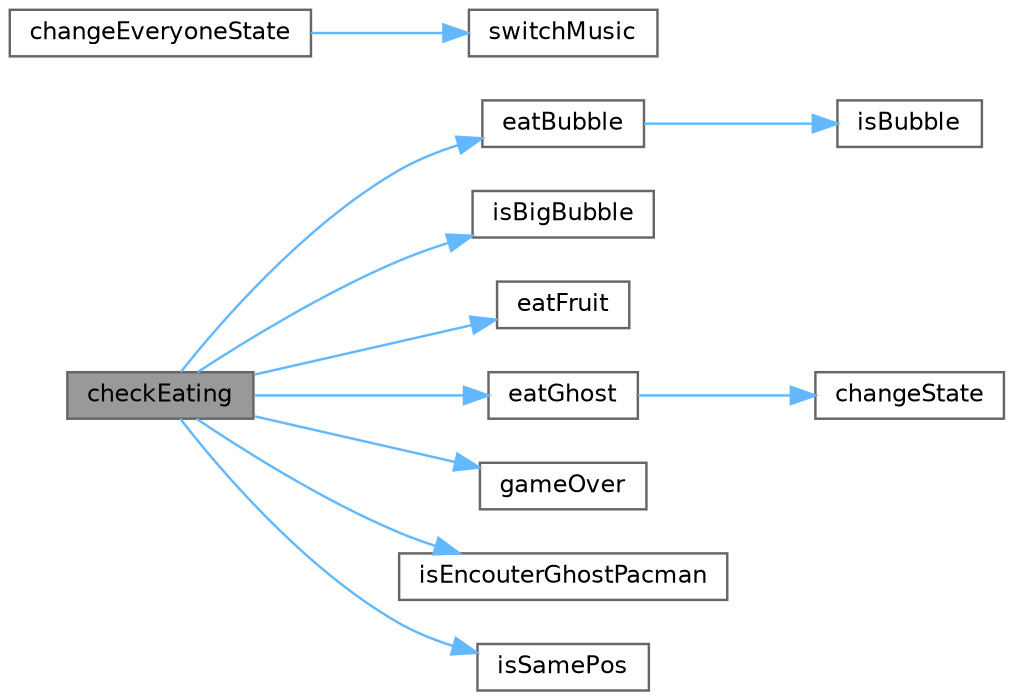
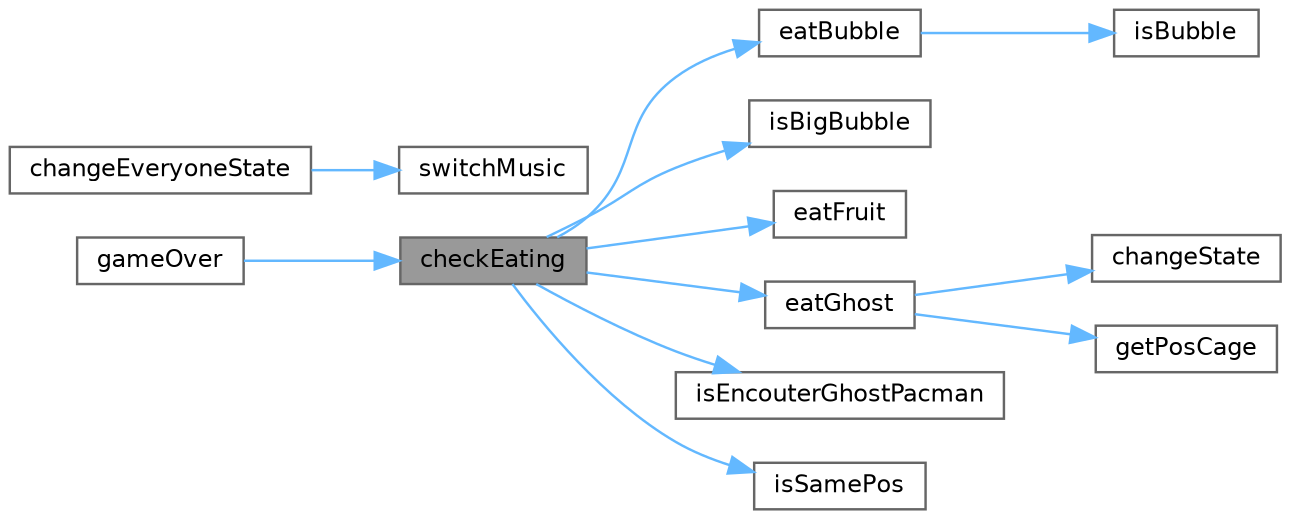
none -> (1186, 349)
(355, 439) -> (309, 261)
